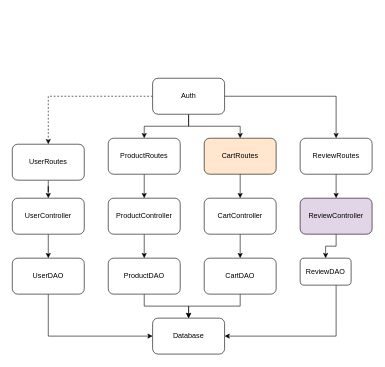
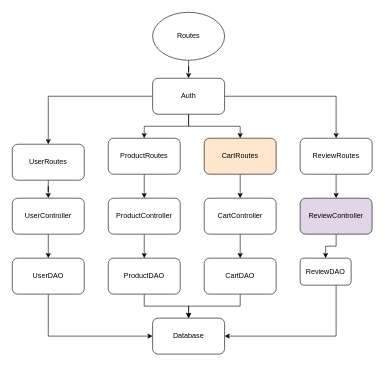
none -> (189, 36)
none -> (189, 71)
(78, 96) -> (78, 96)
